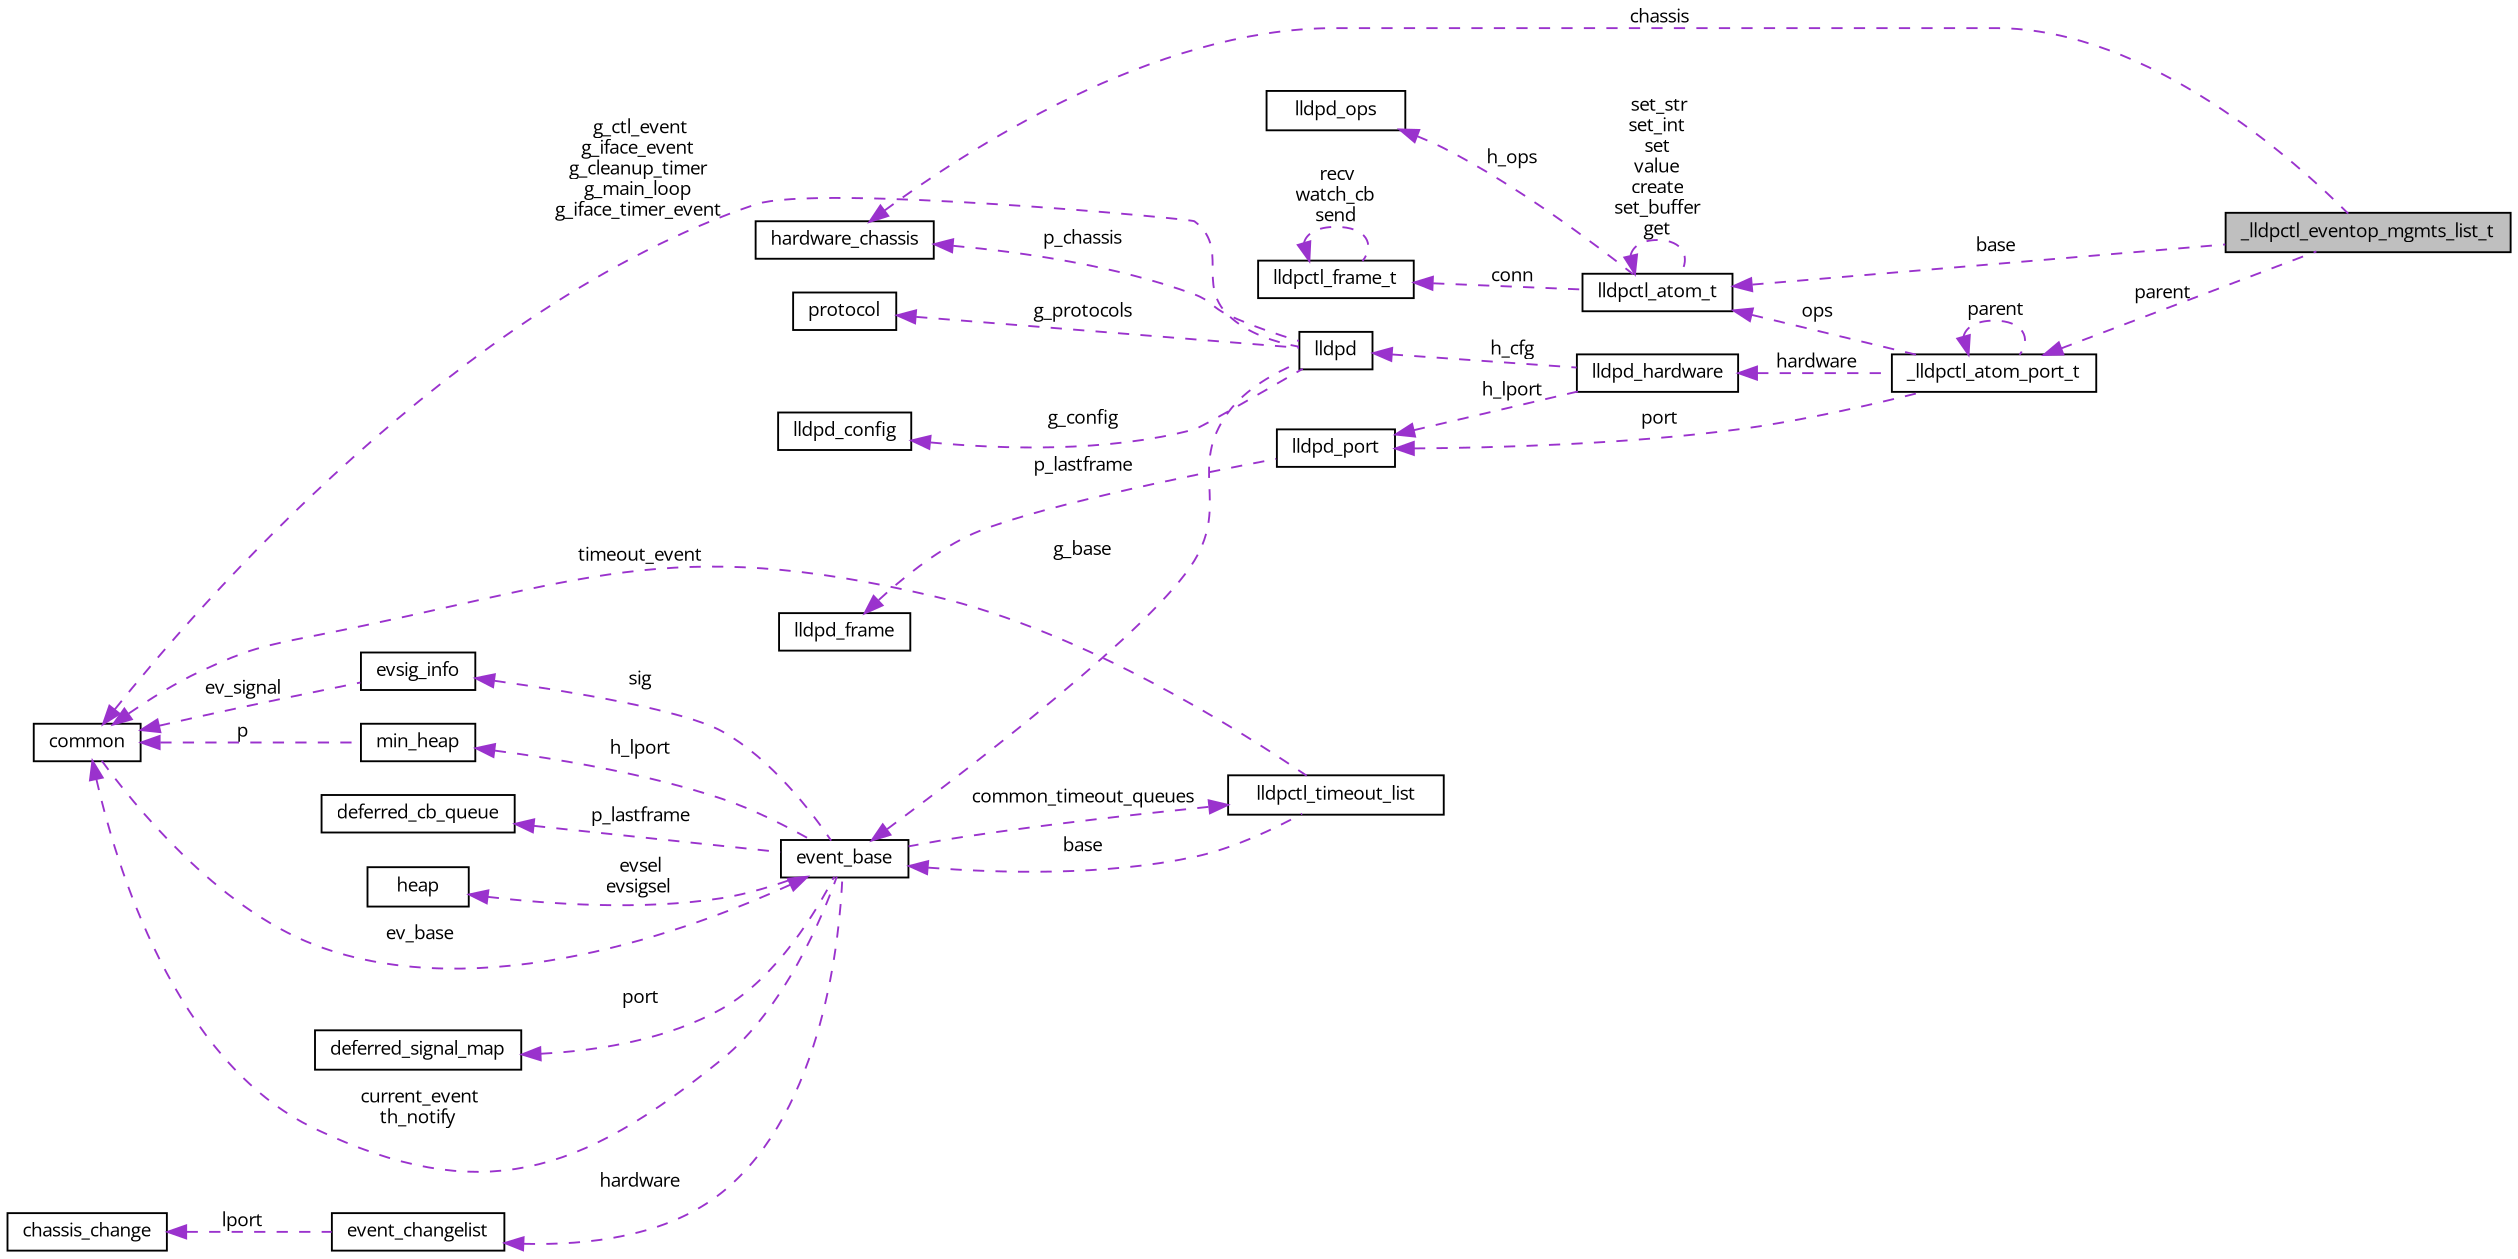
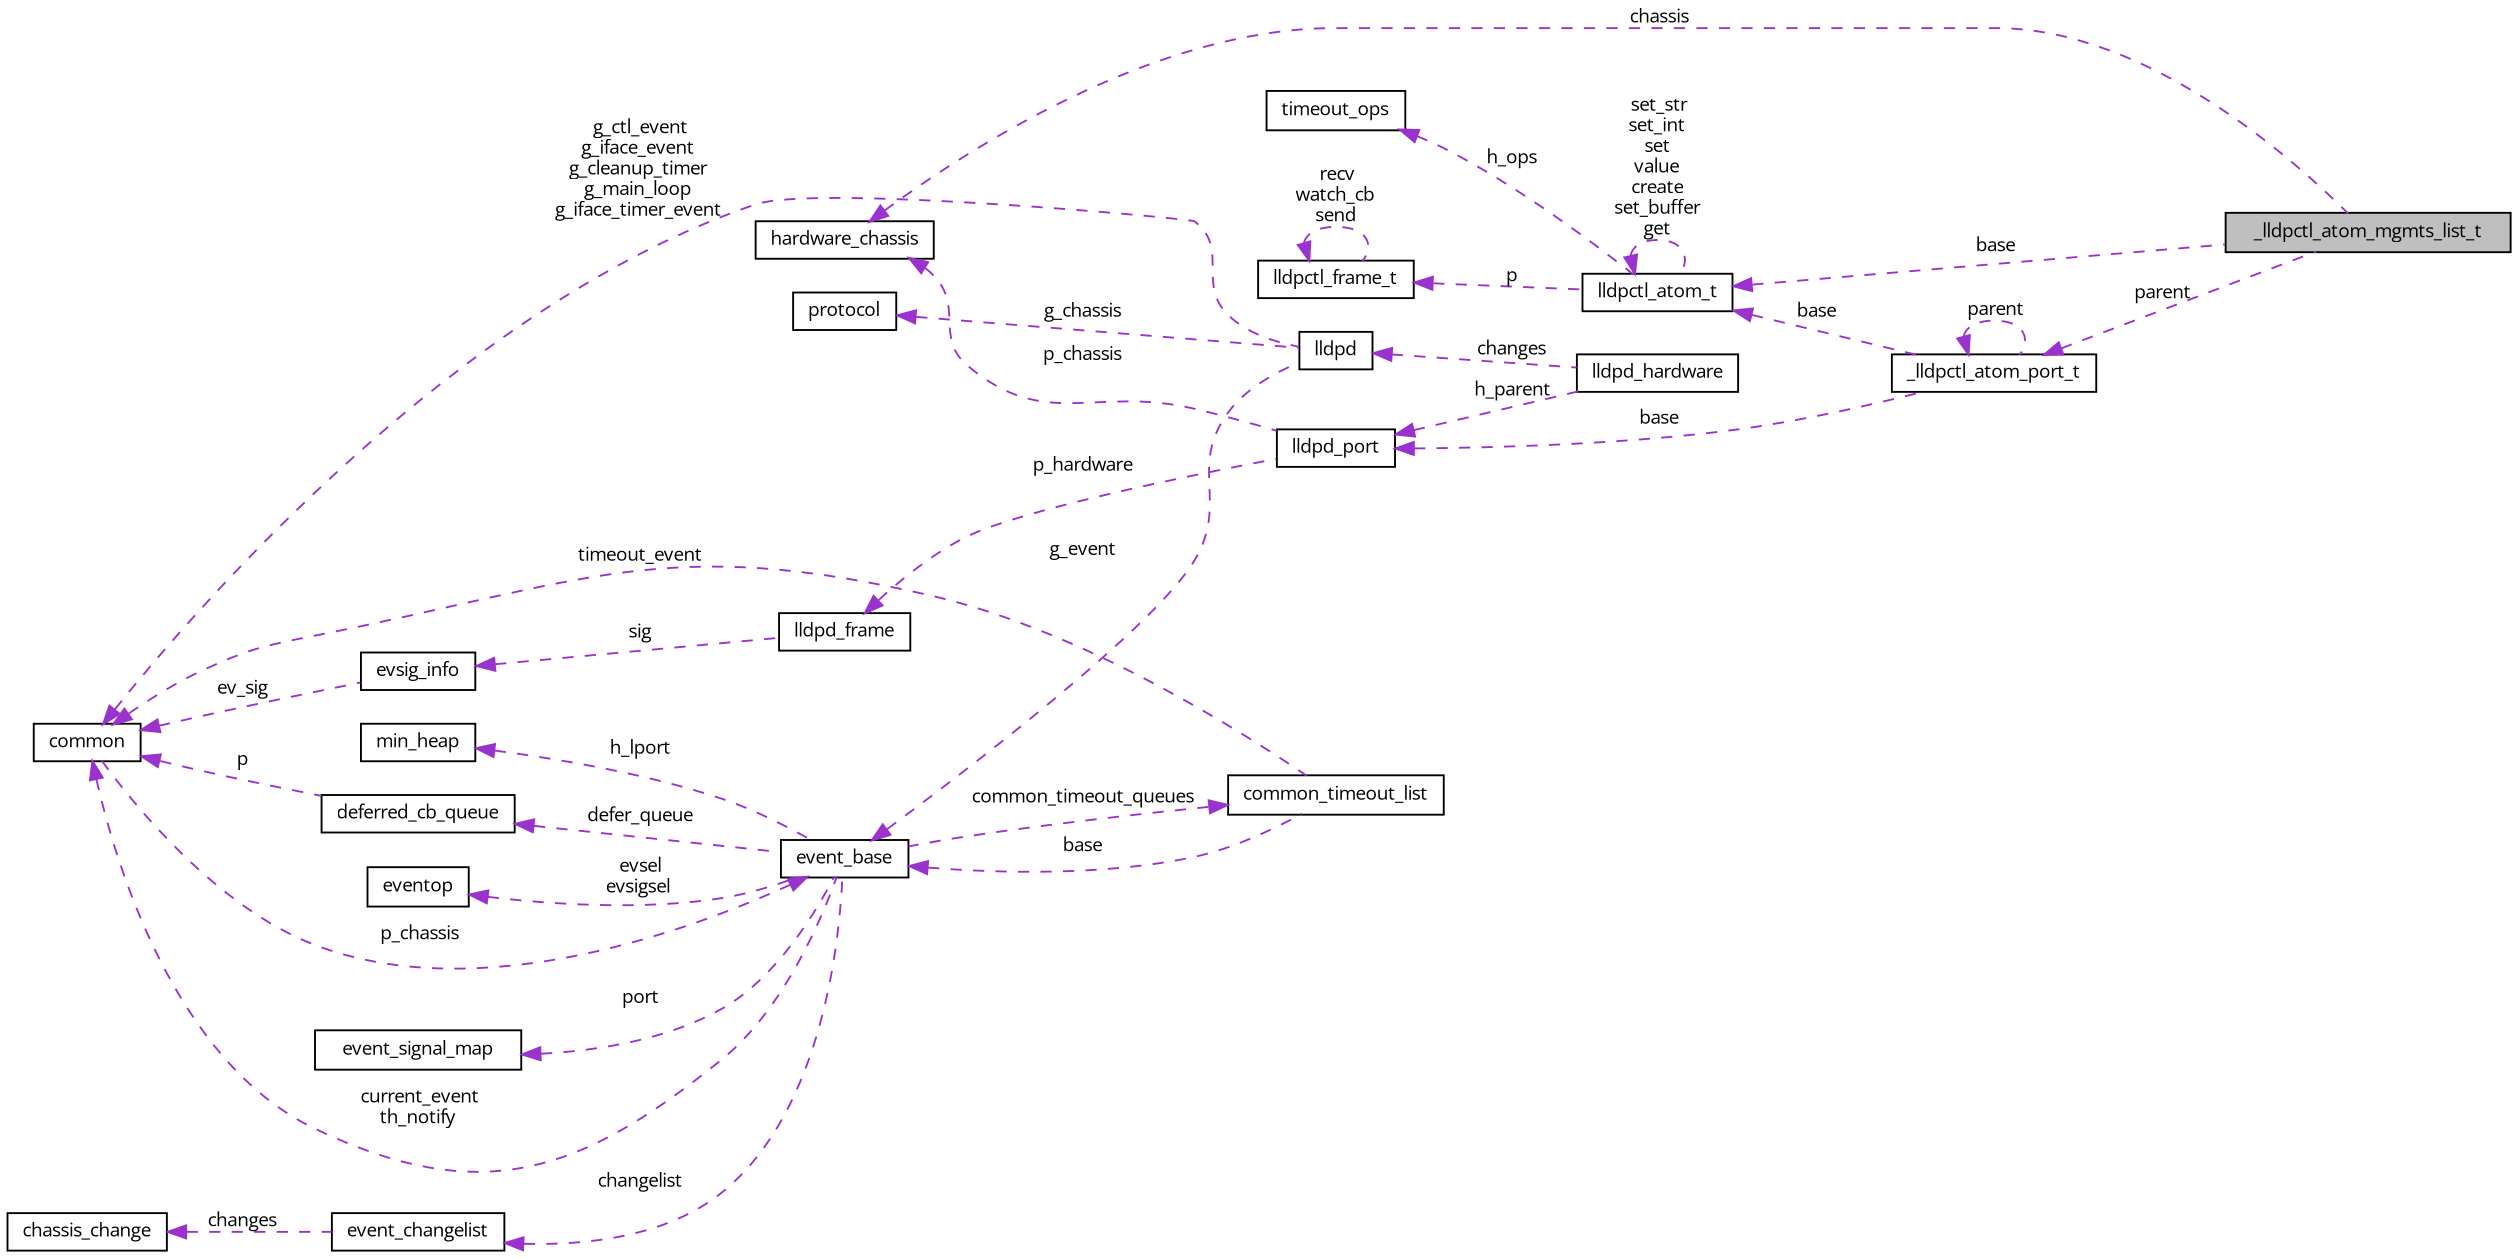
(1336, 111) -> (1336, 111)
(2368, 232) -> (2368, 232)
(1132, 275) -> (1064, 403)
(1510, 277) -> (1510, 277)
(1081, 312) -> (1081, 312)
(1815, 312) -> (1815, 312)
(1510, 350) -> (1510, 350)
(1824, 373) -> none
(1510, 391) -> (1510, 391)
(1658, 419) -> (1658, 419)
(845, 431) -> none
(1081, 466) -> (1081, 466)
(1081, 550) -> (1081, 550)
(241, 689) -> (241, 689)
(686, 717) -> (637, 651)
(261, 742) -> (241, 779)
(1336, 795) -> (1336, 795)
(638, 817) -> (638, 817)
(418, 887) -> (418, 887)
(418, 935) -> (418, 935)
(418, 1050) -> (418, 1050)
(638, 1182) -> (638, 1182)
(241, 1222) -> (241, 1222)
